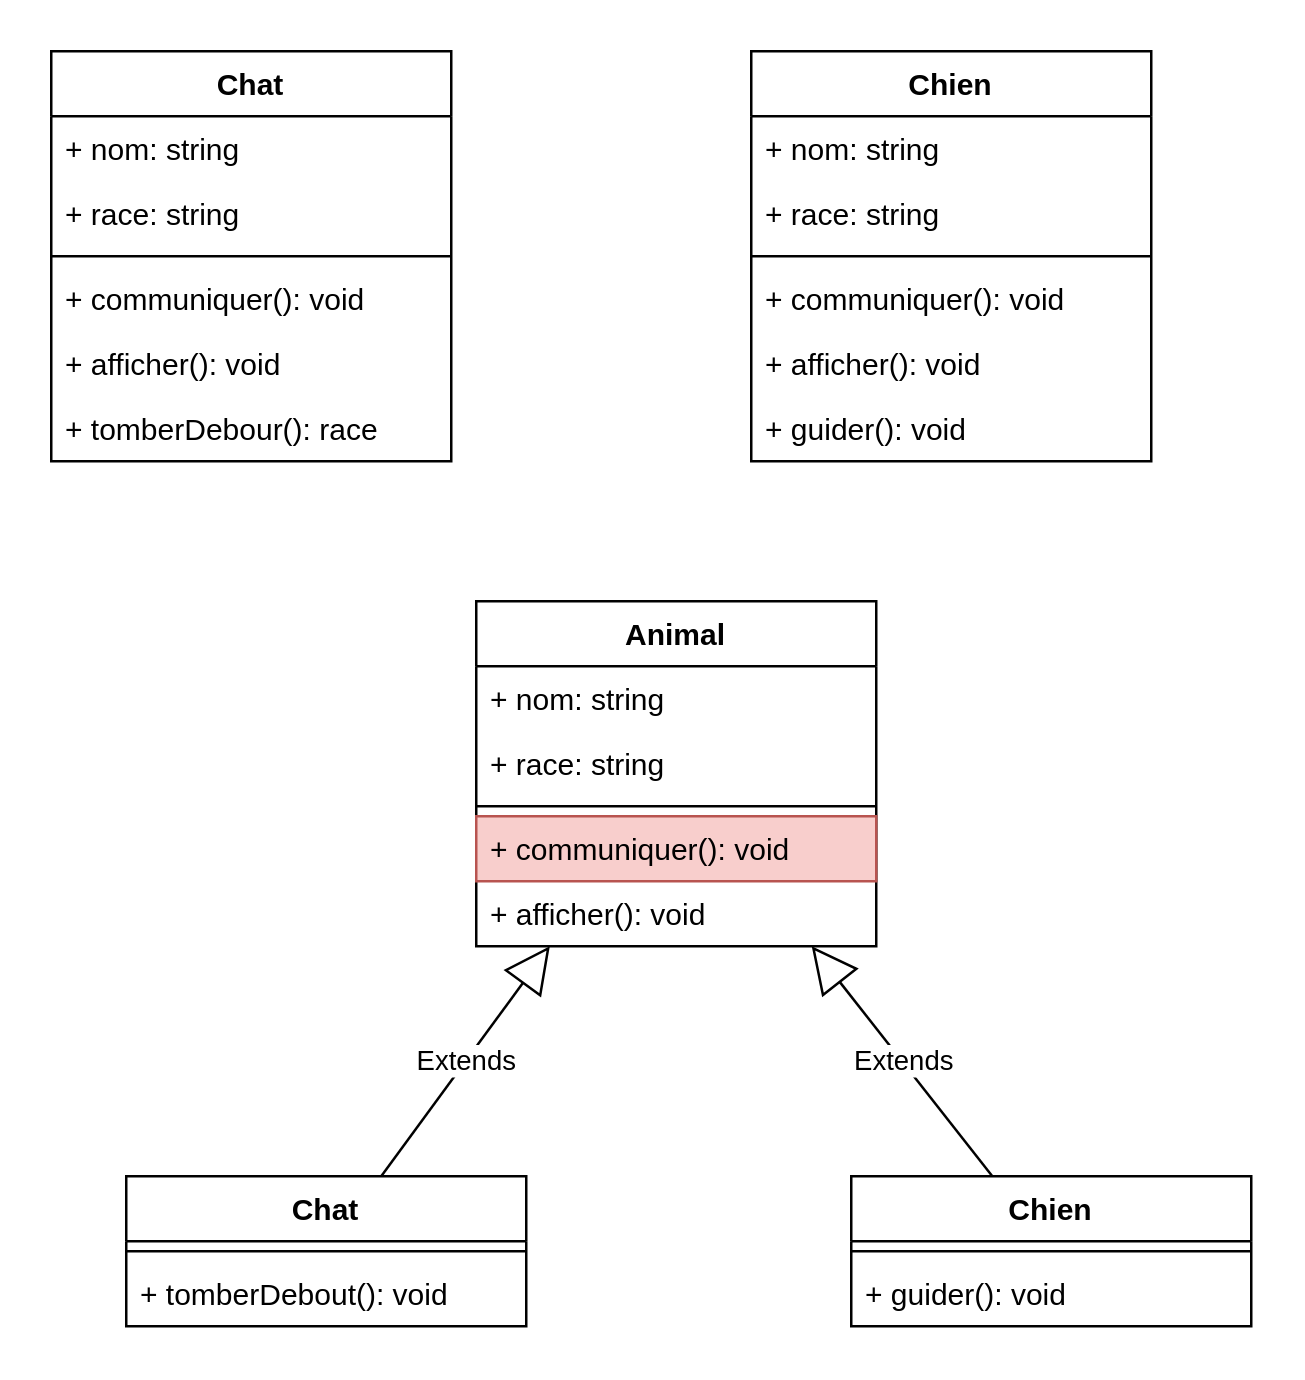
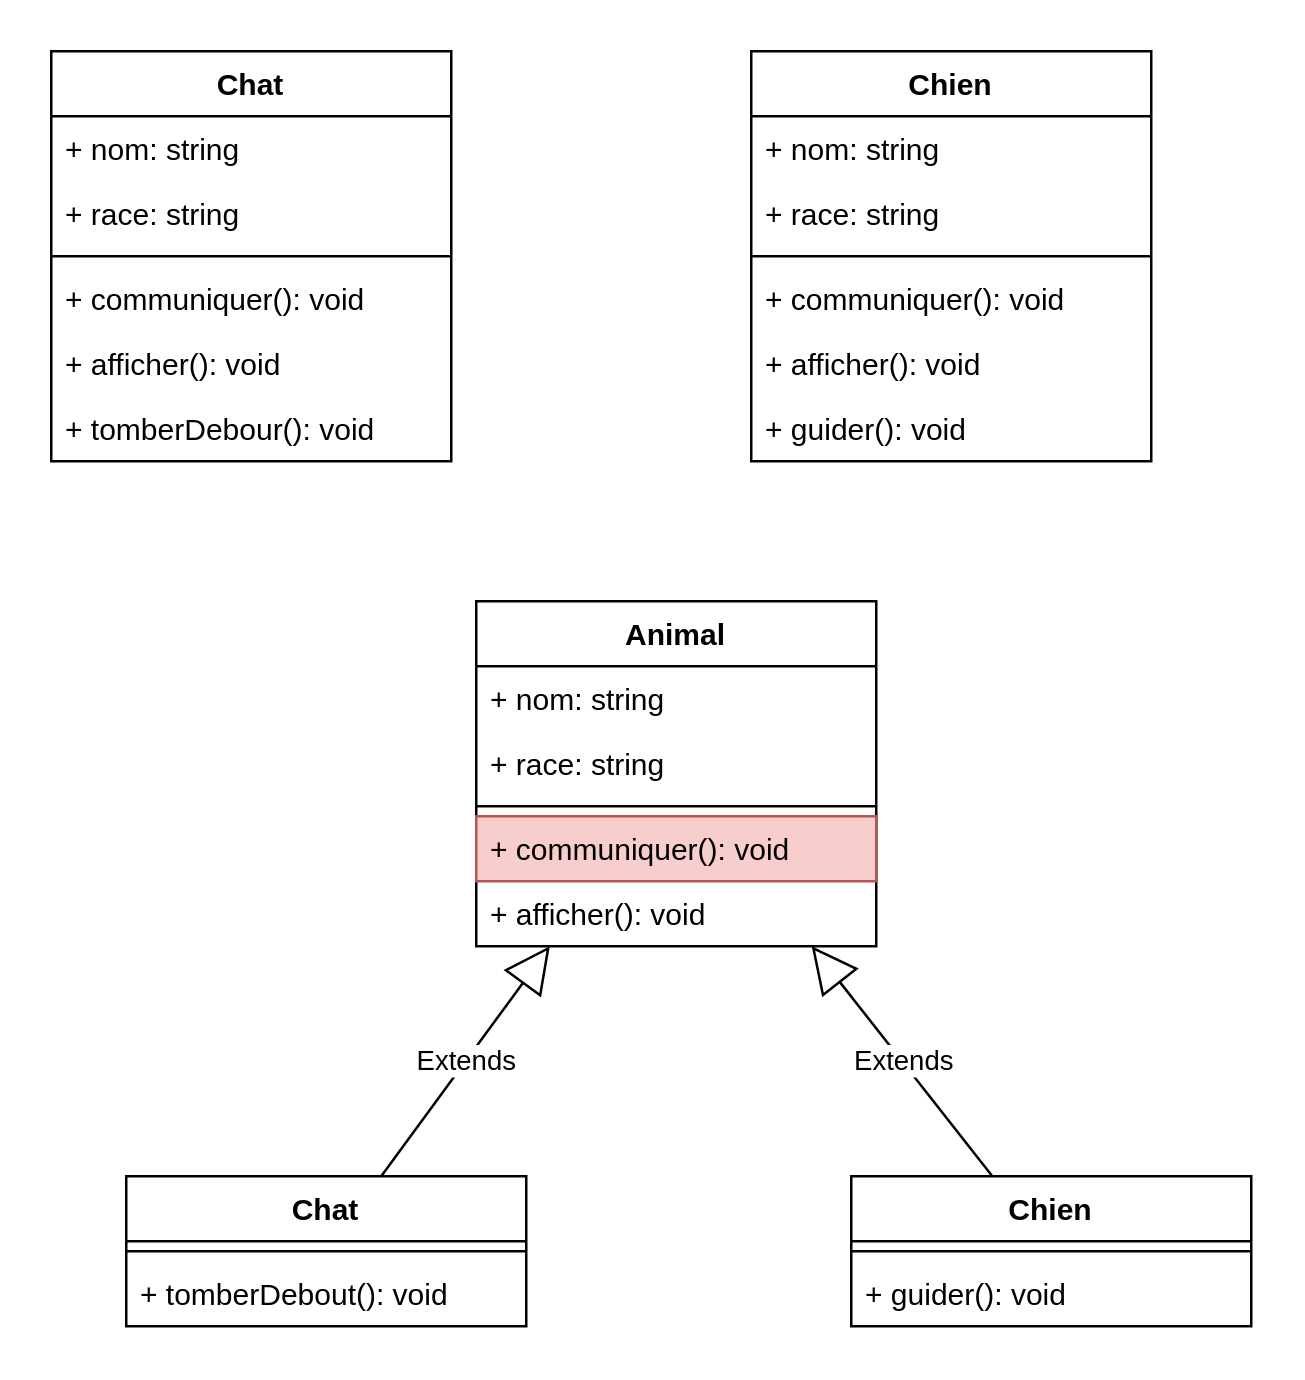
(239, 432) -> (235, 432)
